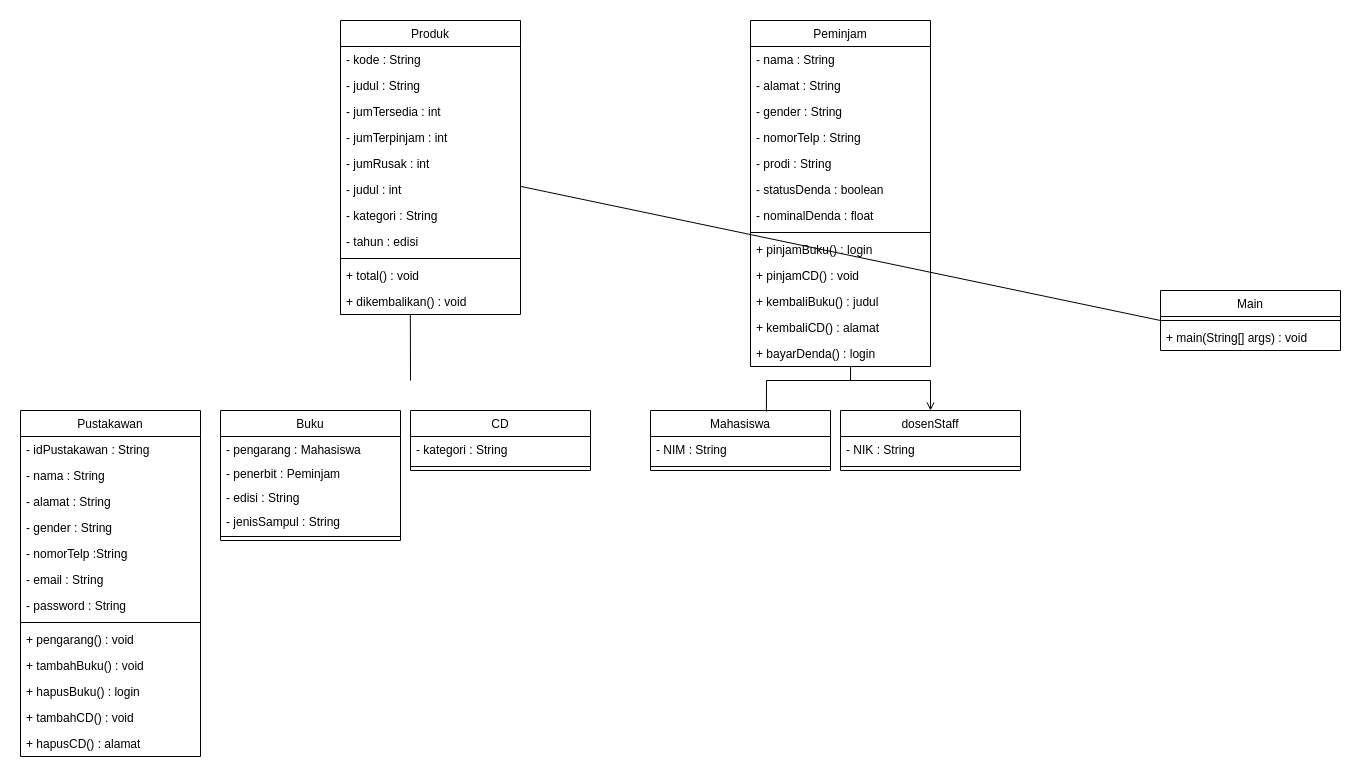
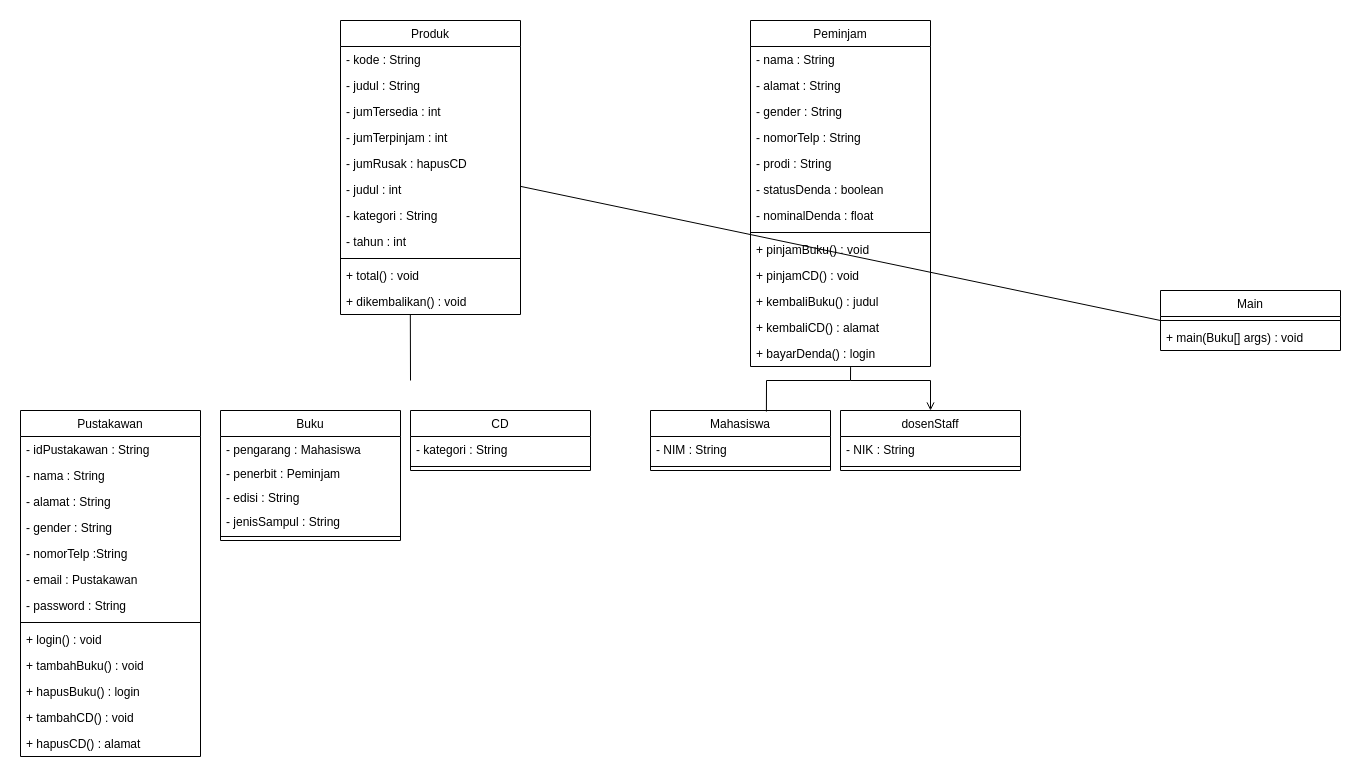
(392, 164) -> (407, 164)
(387, 242) -> (382, 242)
(819, 250) -> (817, 250)
(1248, 338) -> (1242, 338)
(69, 580) -> (84, 580)
(85, 640) -> (69, 640)
